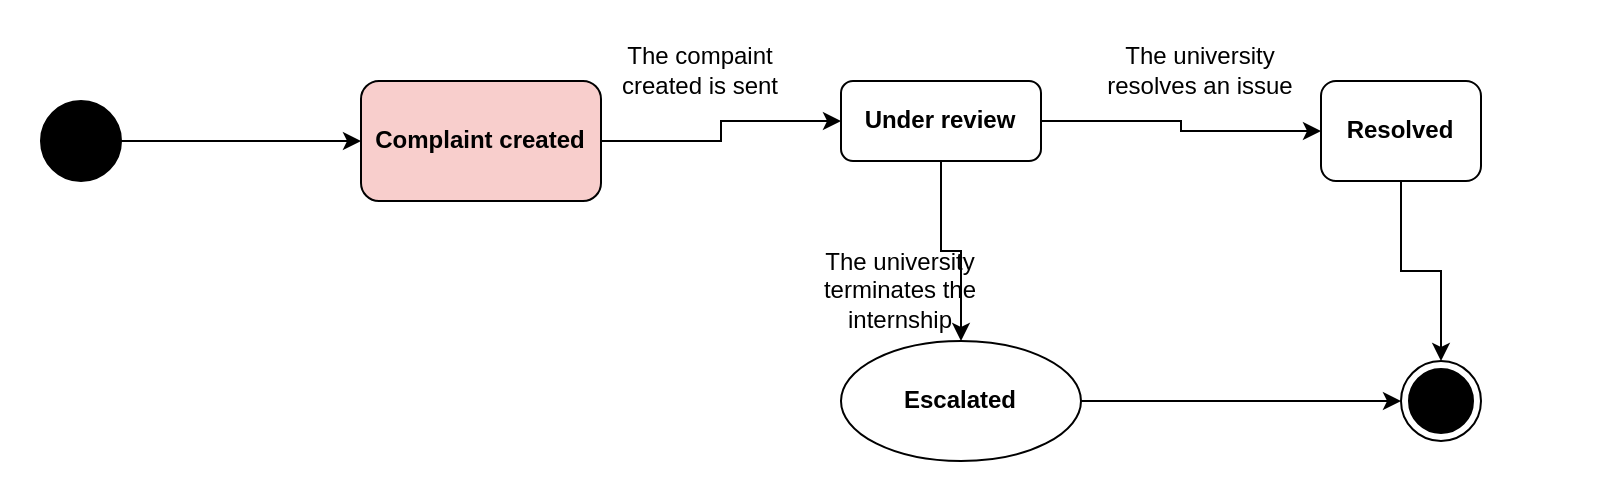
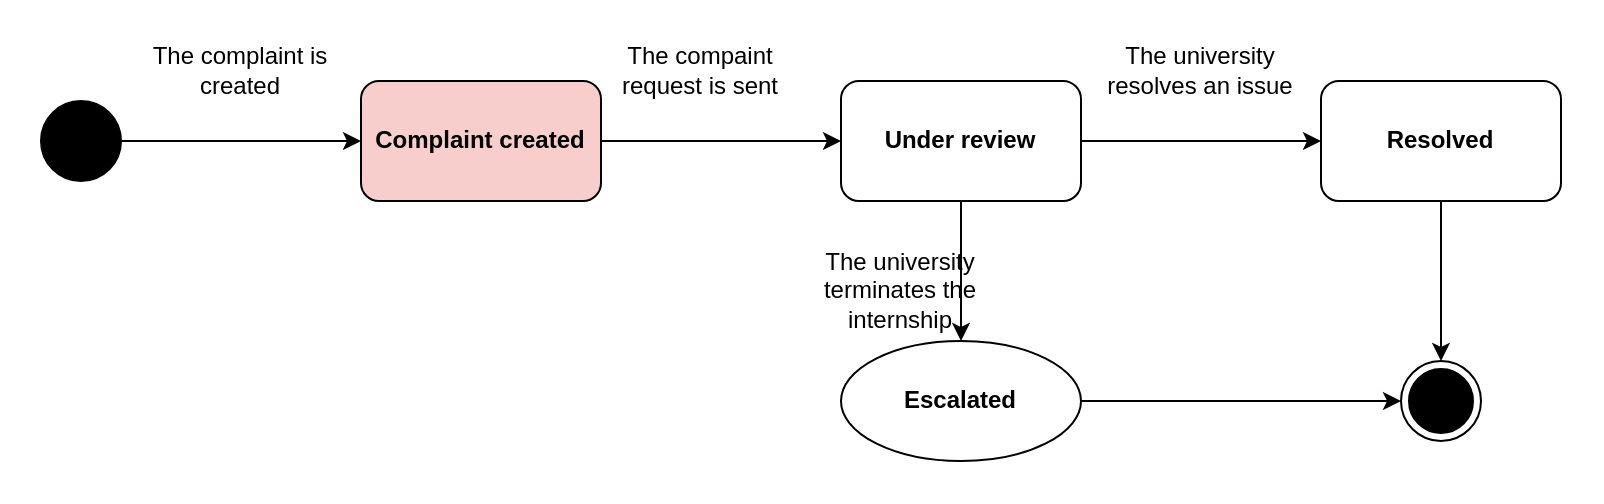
none -> (241, 71)
(701, 71) -> (701, 71)
(941, 121) -> (961, 141)
(1401, 131) -> (1441, 141)
